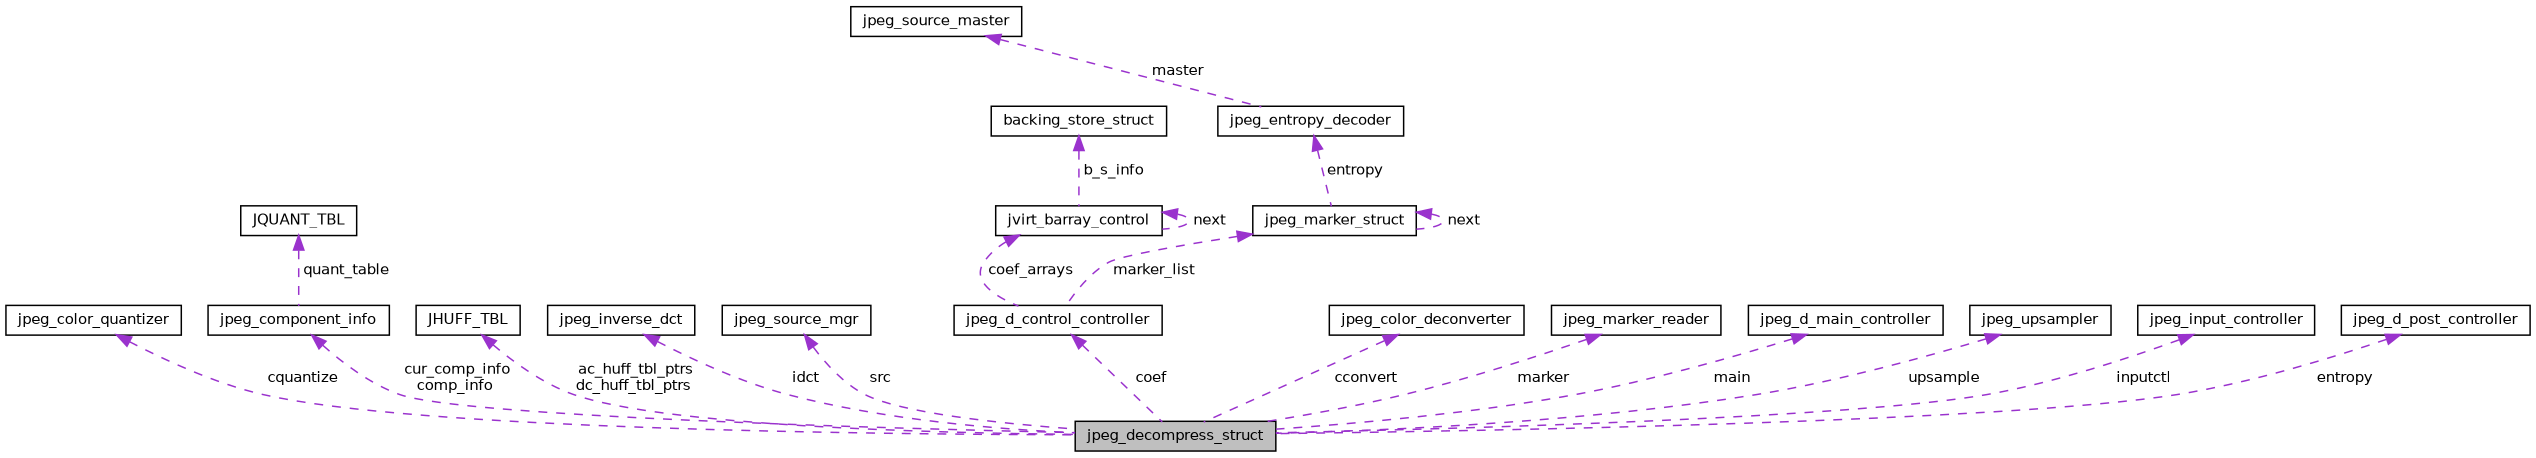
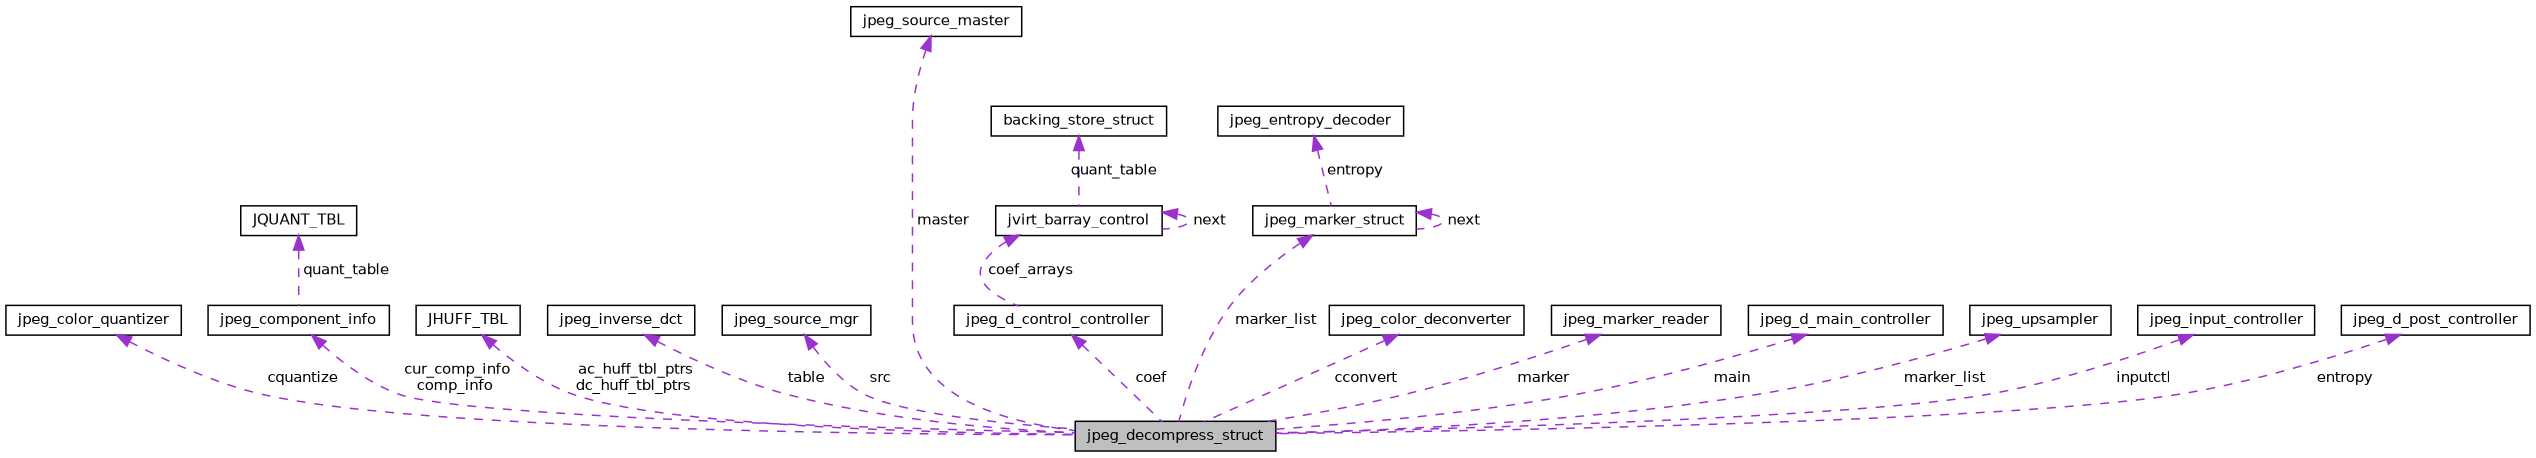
(1131, 73) -> (912, 292)
(1112, 171) -> (1112, 171)
(1142, 253) -> (1221, 320)
(804, 378) -> (804, 378)
(1942, 378) -> (1942, 378)
